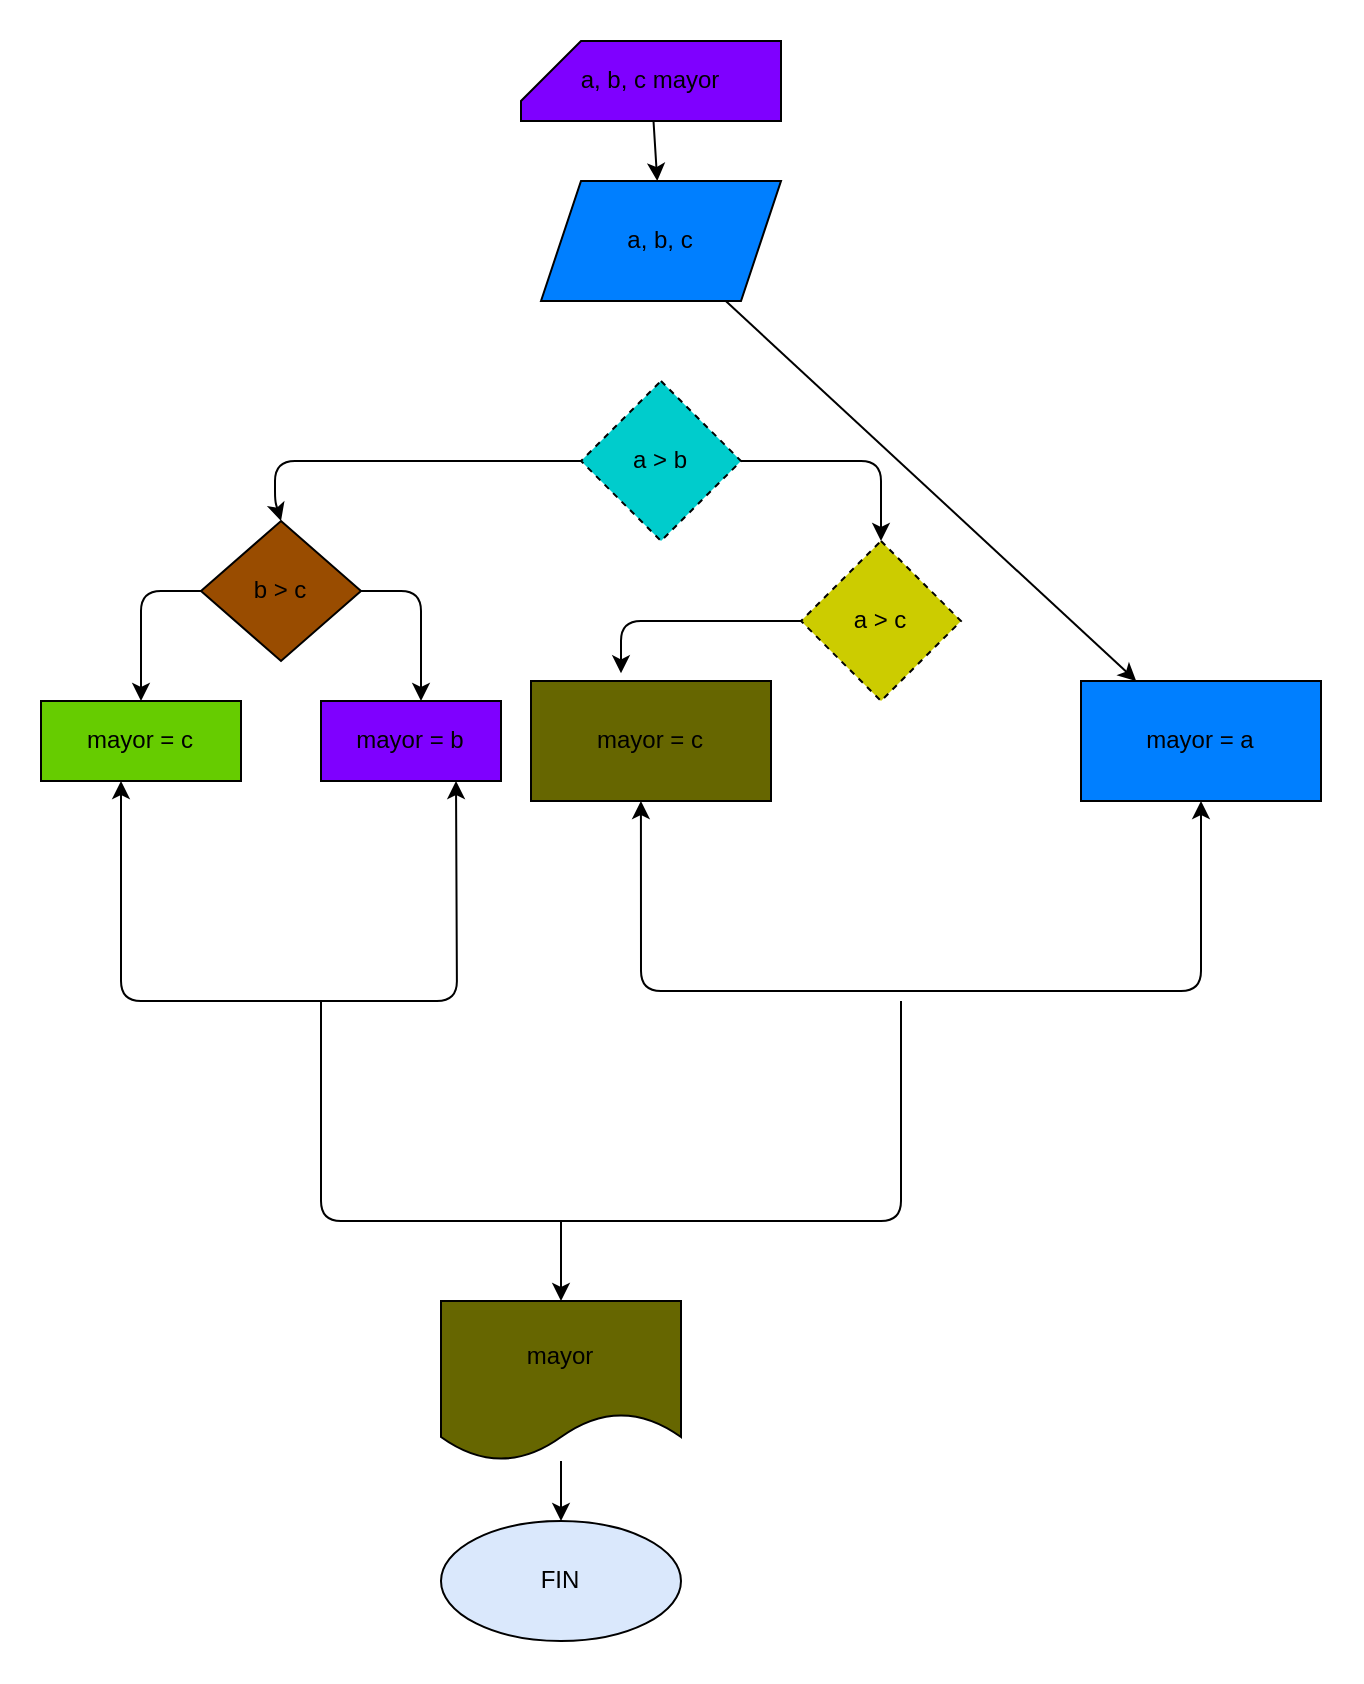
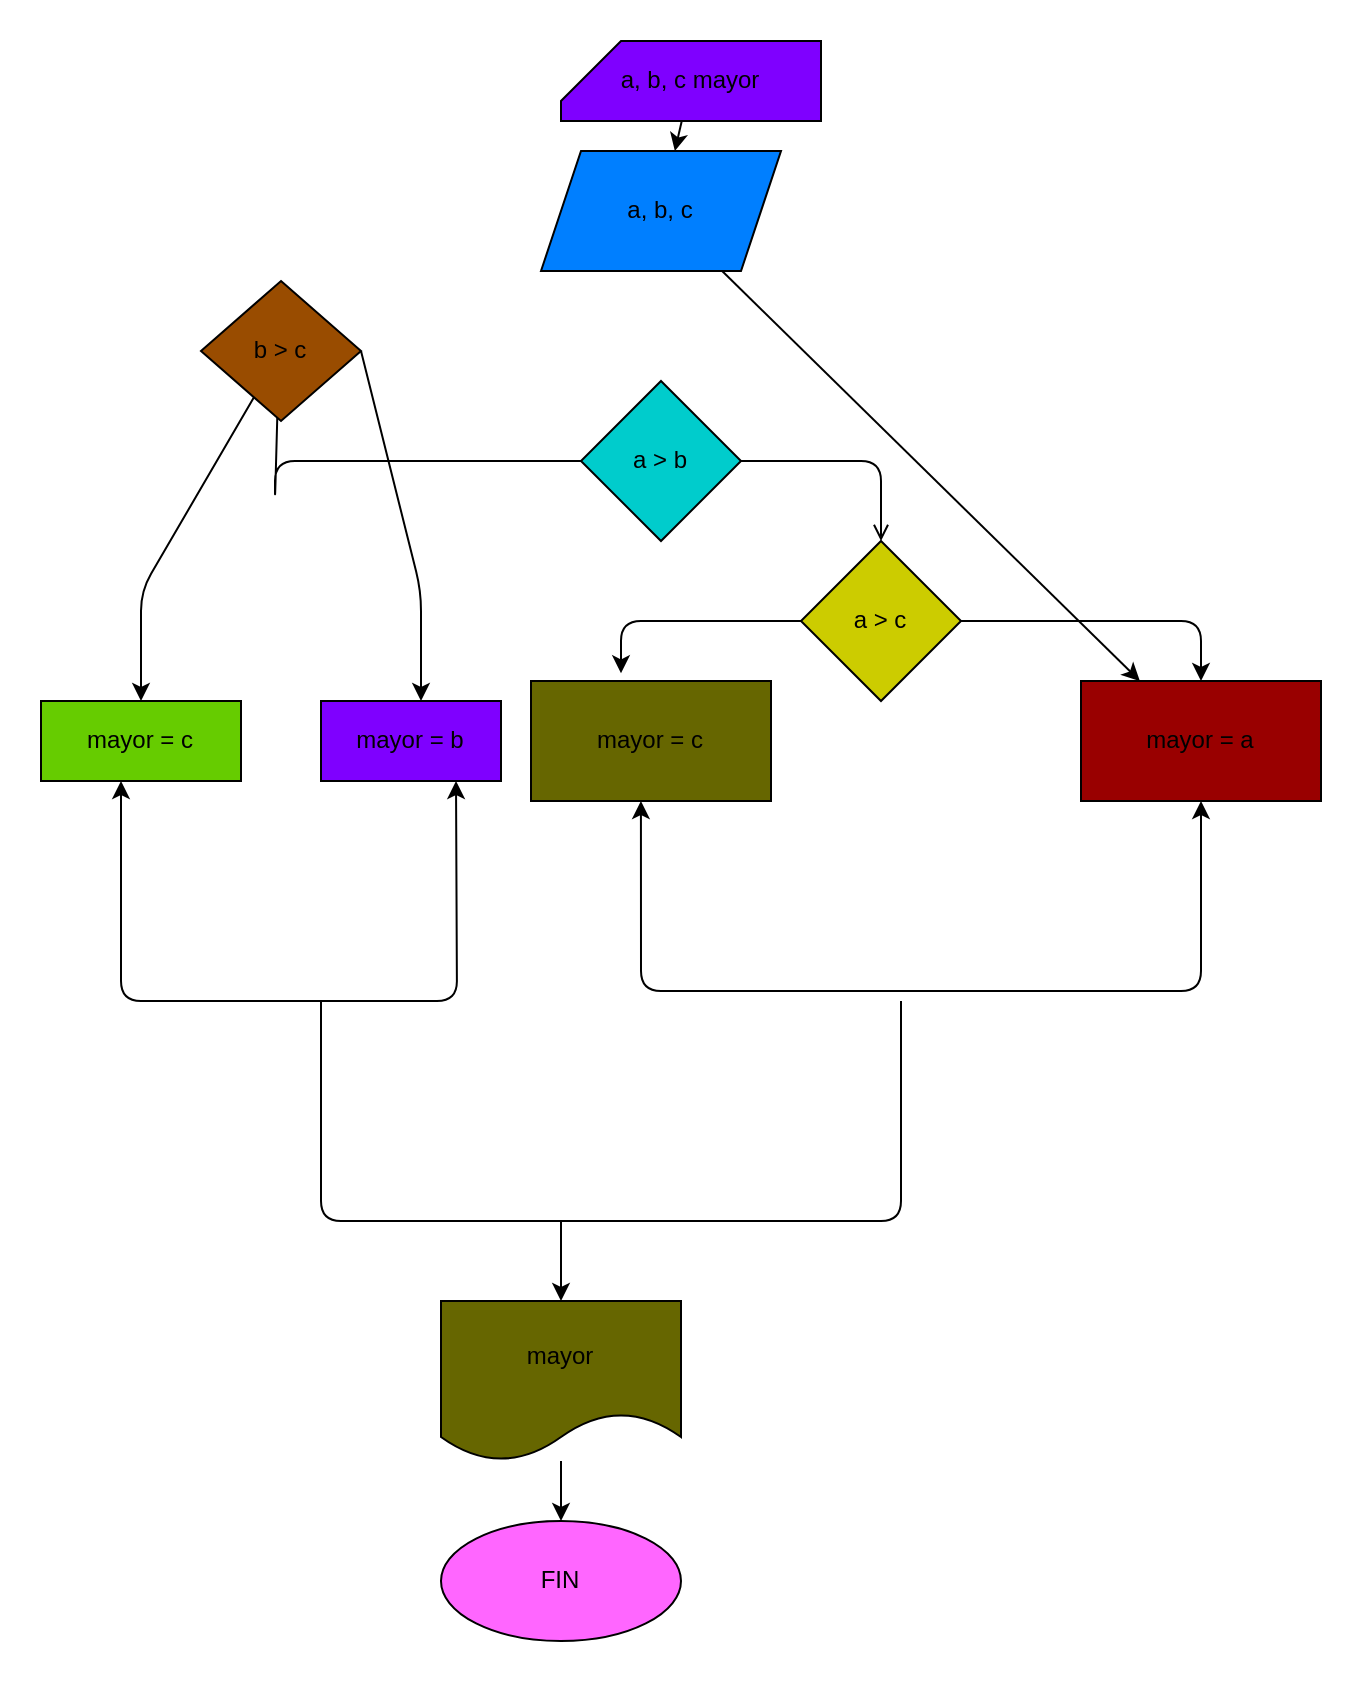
(651, 81) -> (691, 81)
(661, 241) -> (661, 211)
(661, 461) -> (661, 461)
(881, 526) -> (881, 528)
(281, 591) -> (281, 351)
(881, 621) -> (881, 621)
none -> (1158, 621)
(1201, 741) -> (1201, 741)
(561, 1581) -> (561, 1581)
